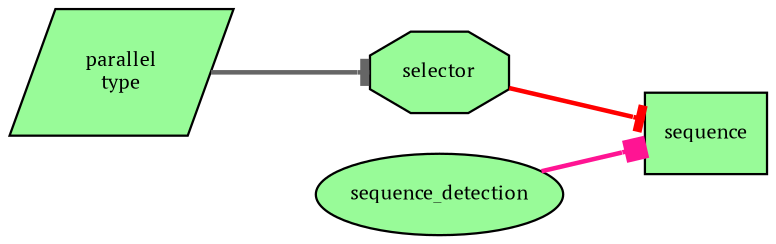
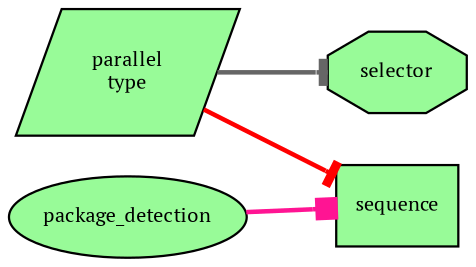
(571, 102) -> (265, 140)
(440, 194) -> (128, 217)
